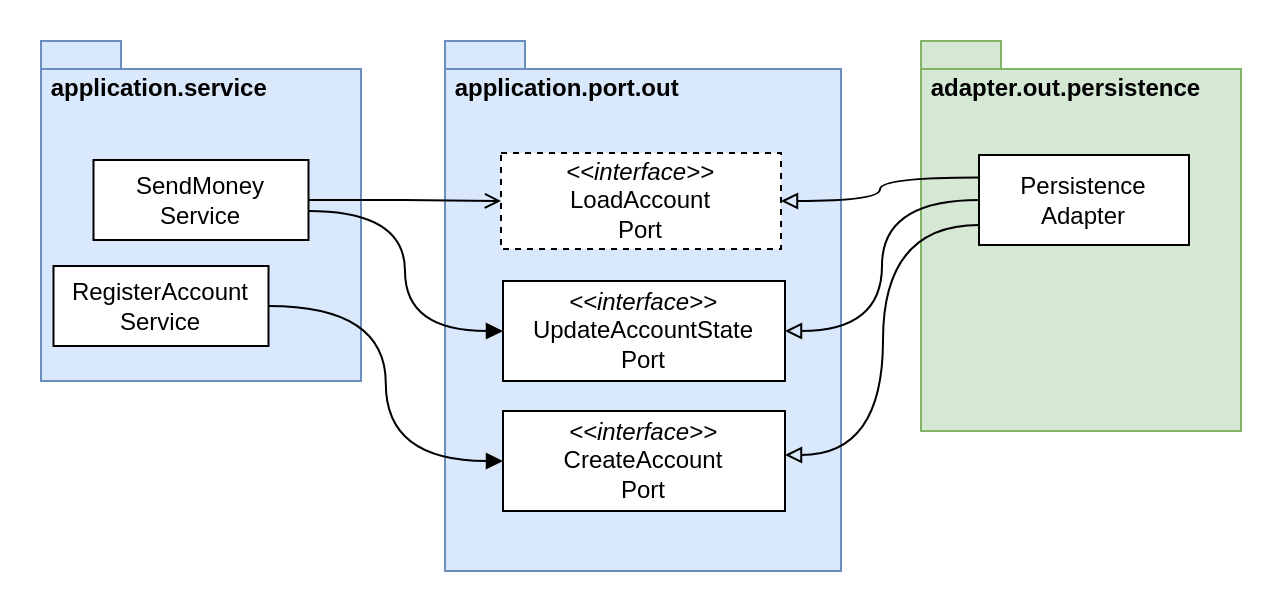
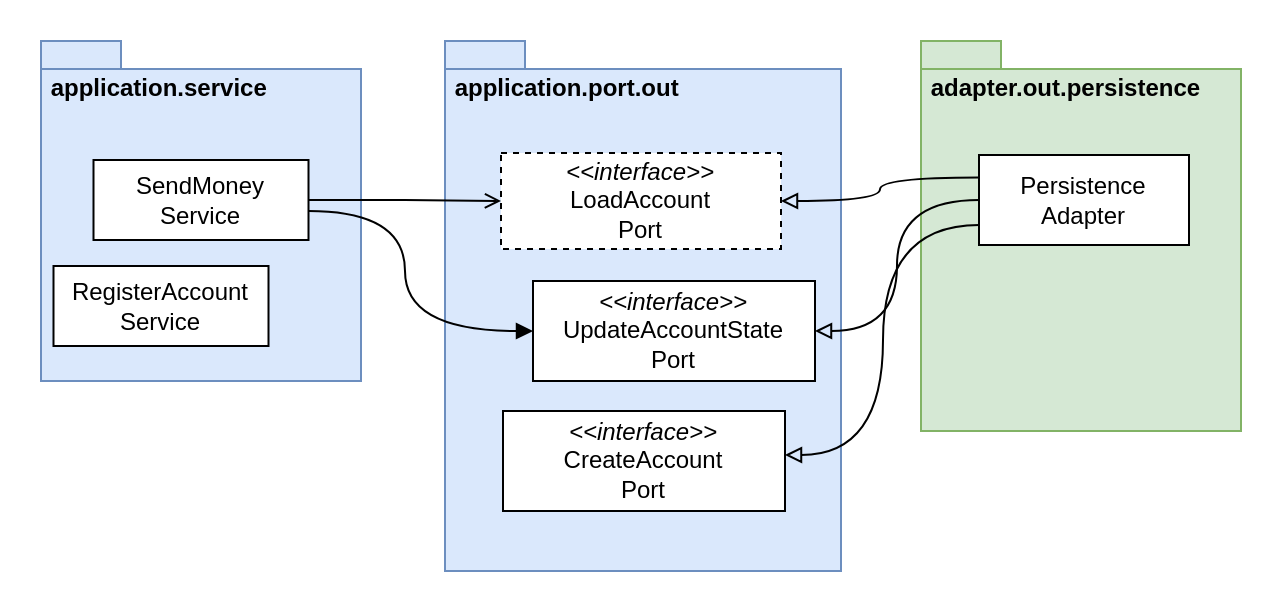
(644, 331) -> (674, 331)
(385, 376) -> none
